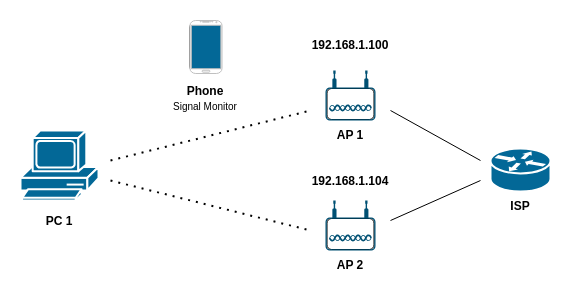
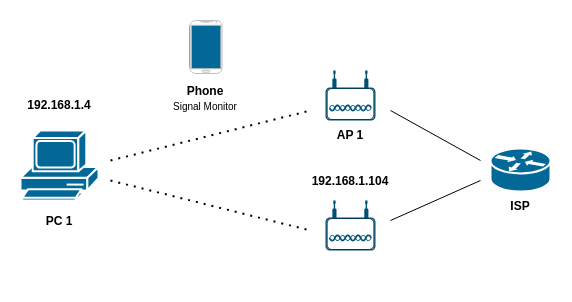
(351, 46) -> none
none -> (60, 105)
(351, 266) -> none
